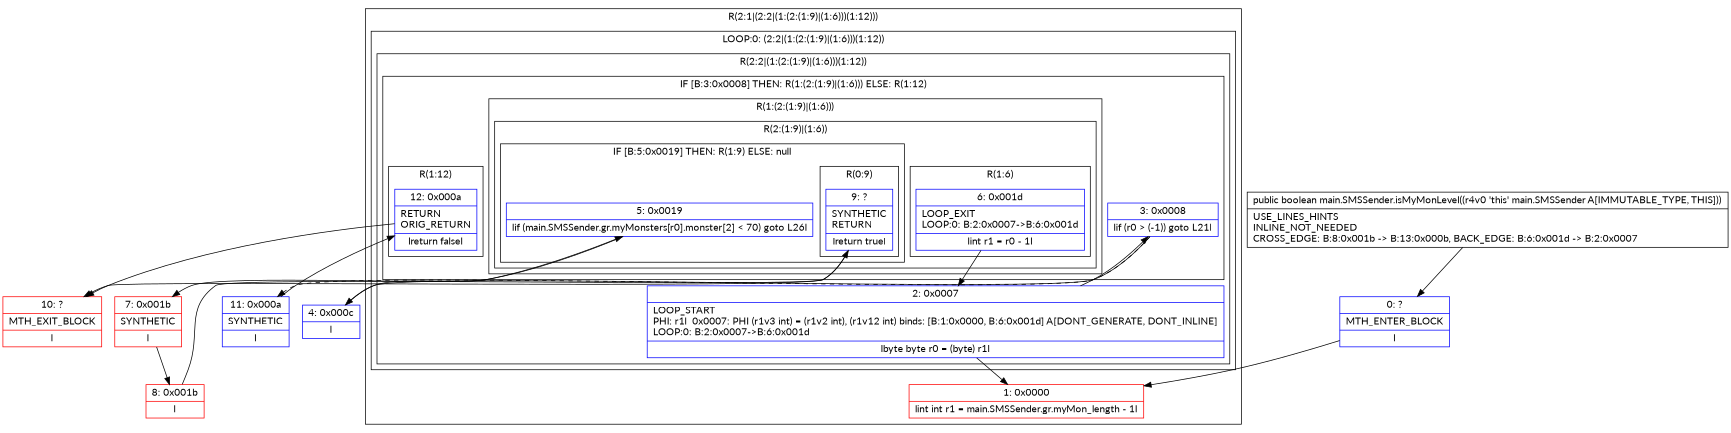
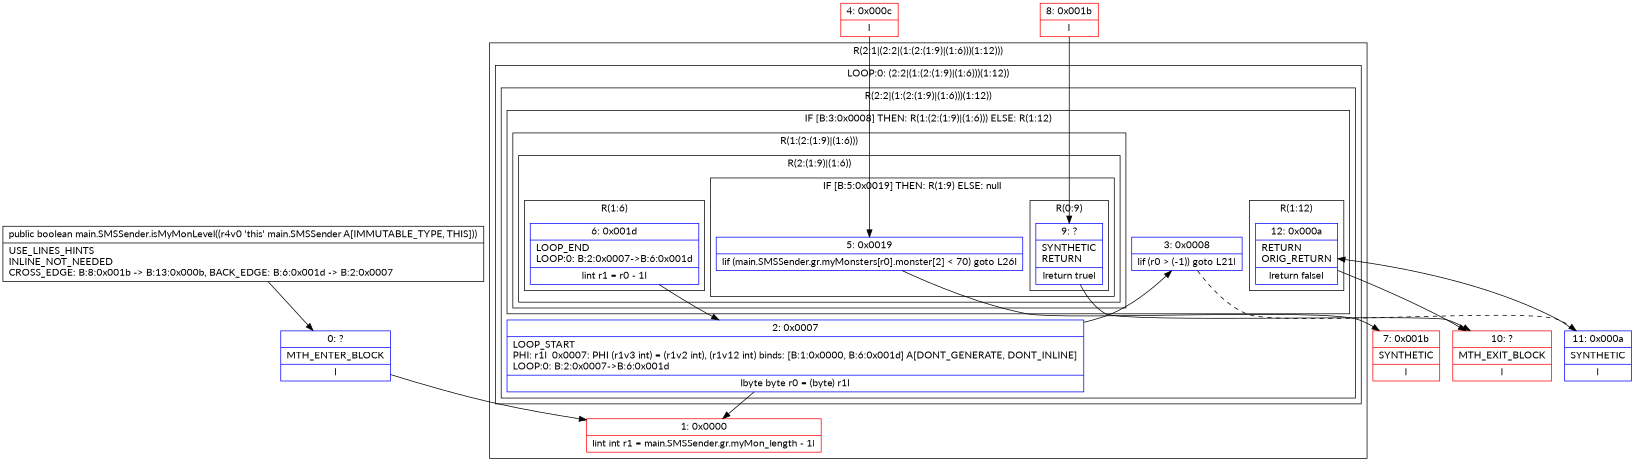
(949, 214) -> (563, 248)
(756, 283) -> none
(331, 322) -> (869, 20)
(162, 362) -> none
